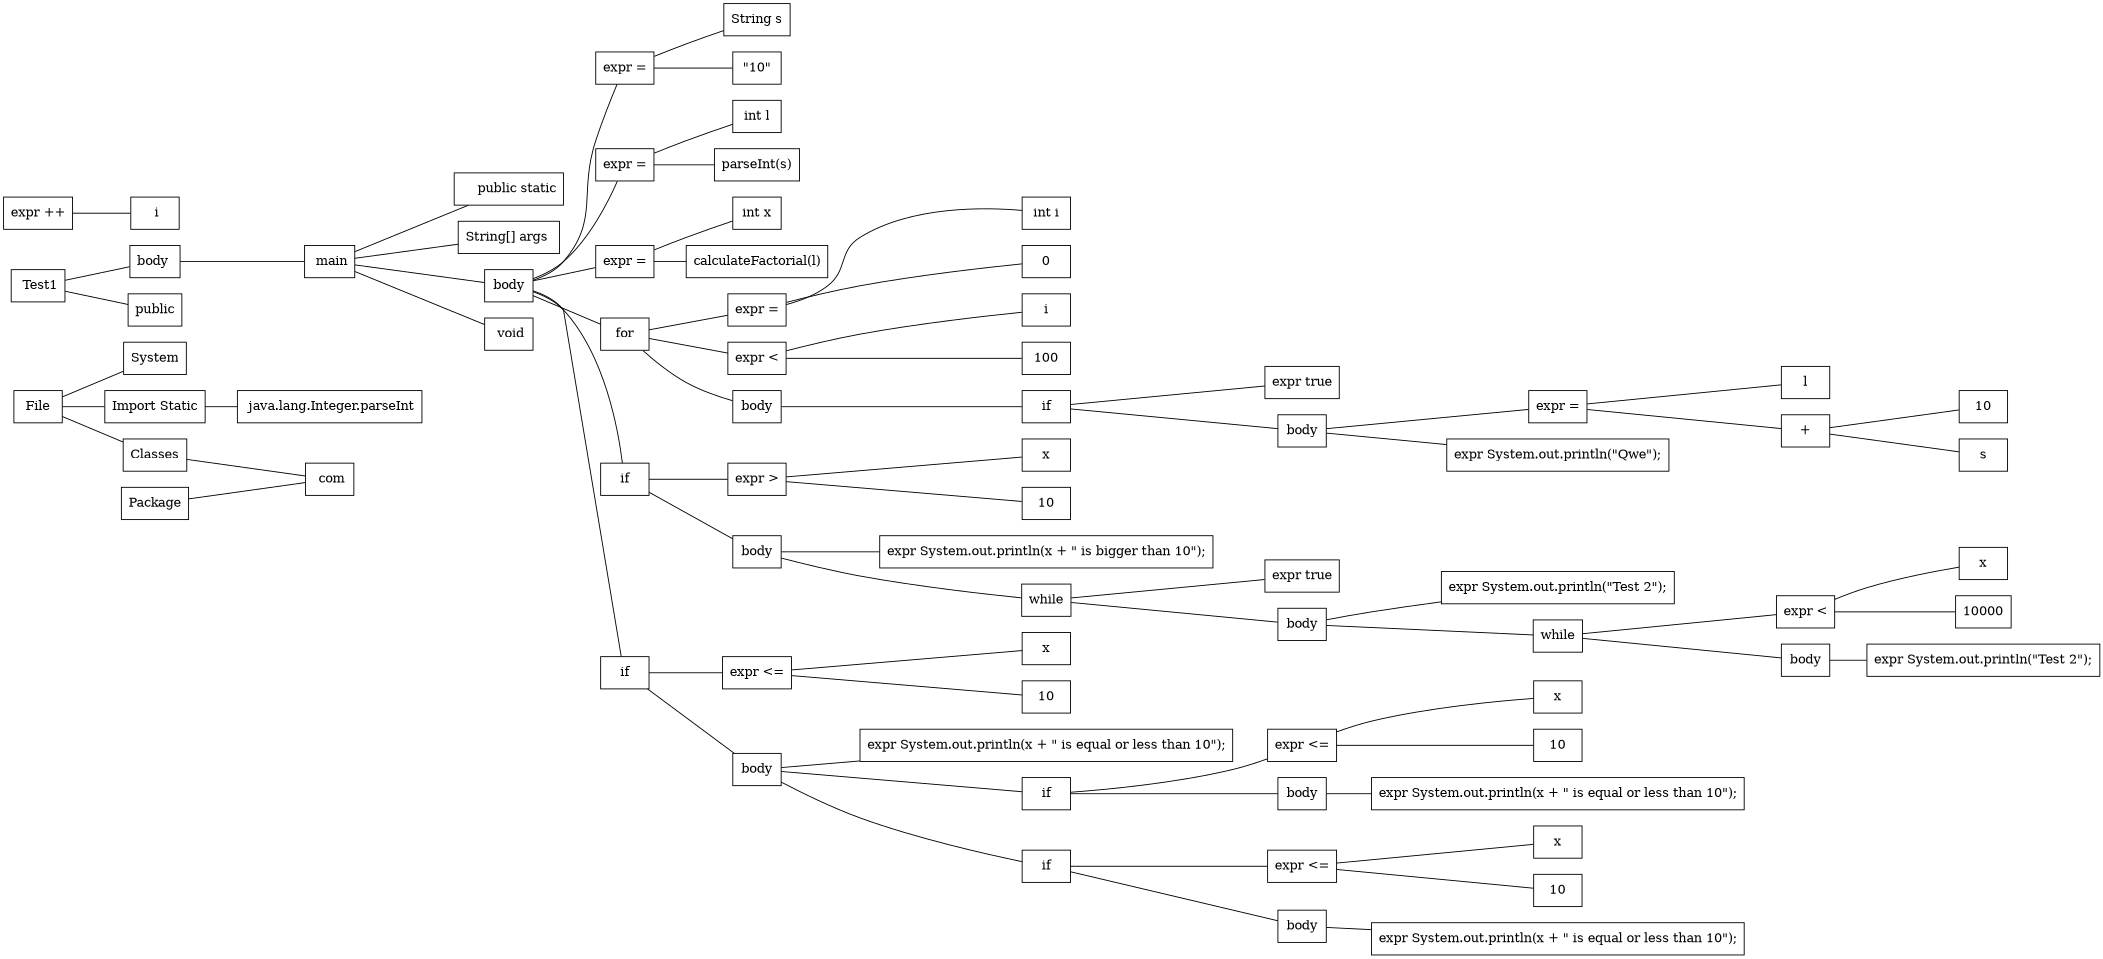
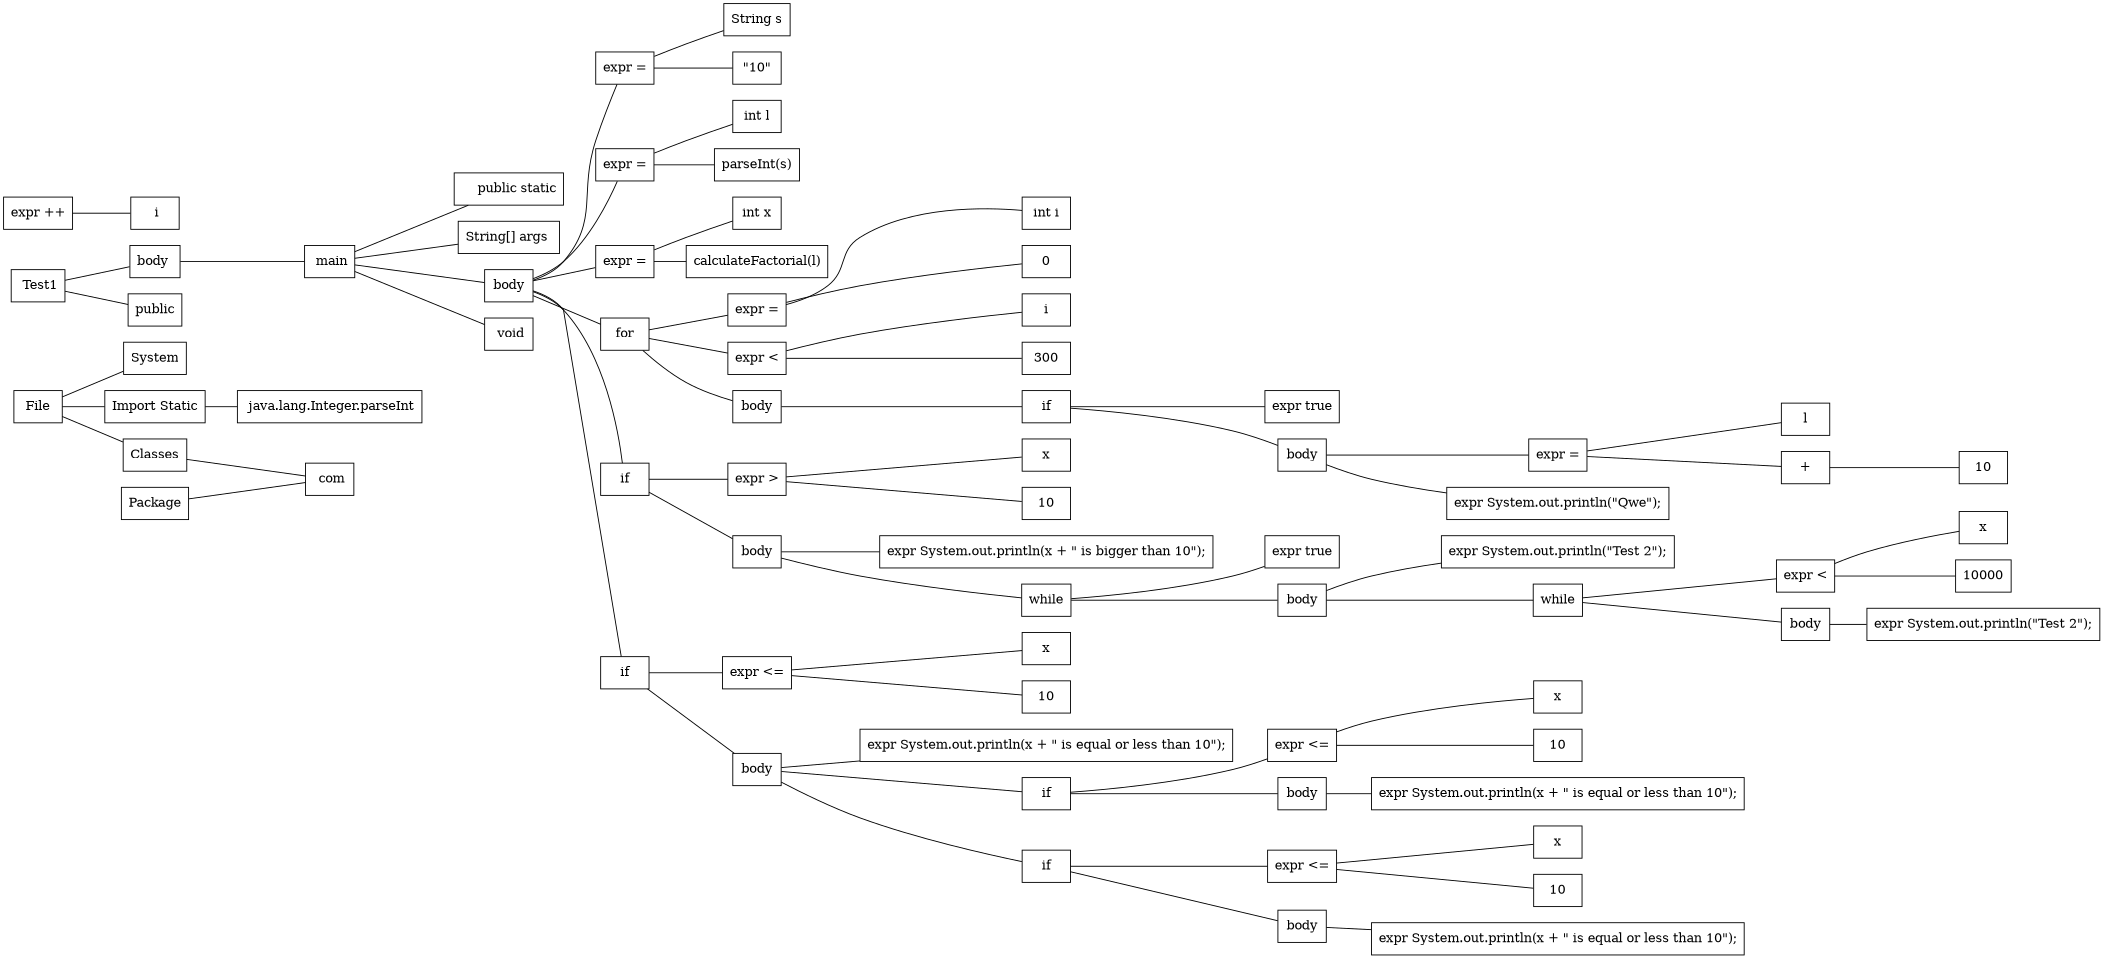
(1046, 358) -> (1046, 358)
(1983, 455) -> none
